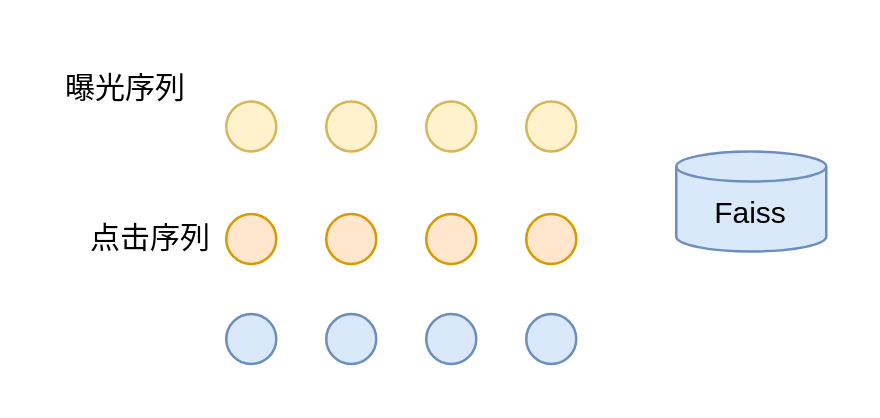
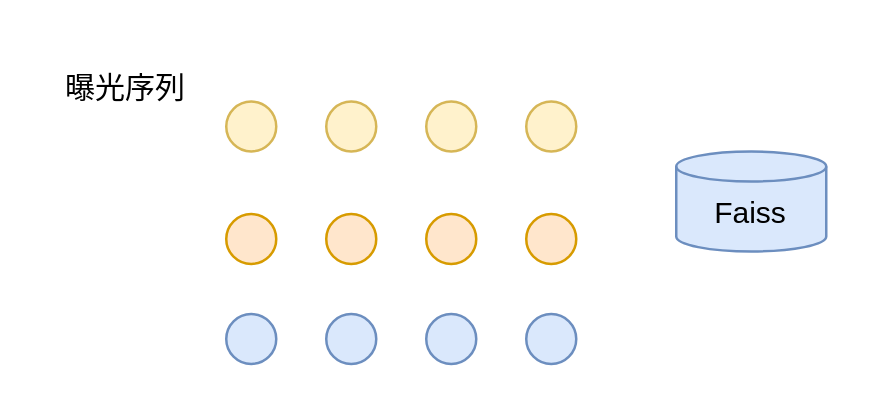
(151, 239) -> none
